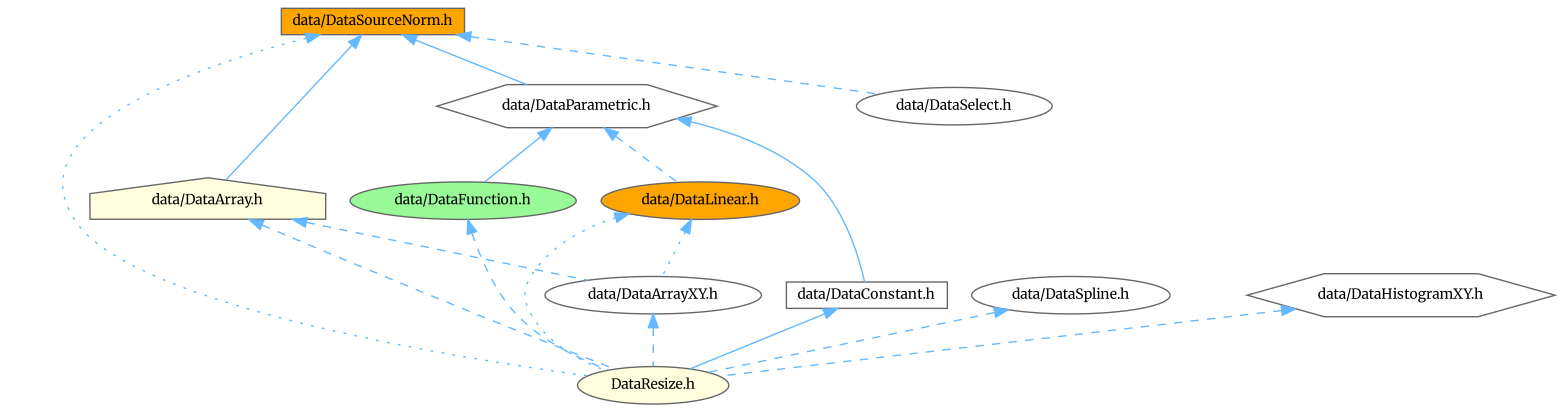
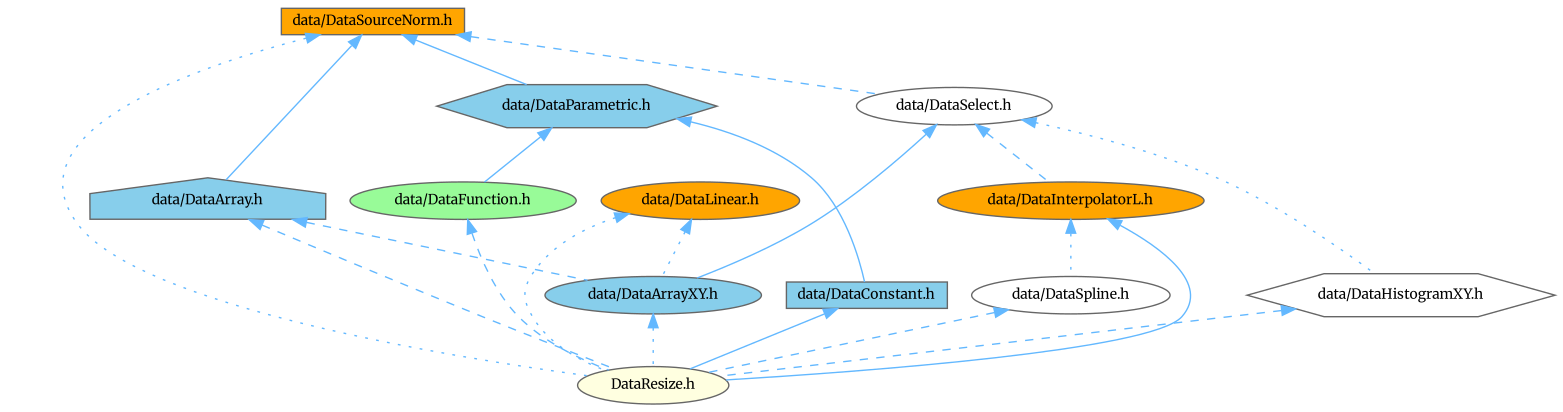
(577, 106) -> (577, 106)
(647, 159) -> none
none -> (1215, 177)
(208, 201) -> (208, 201)
none -> (1071, 201)
none -> (819, 219)
(653, 295) -> (653, 295)
(867, 295) -> (867, 295)
(653, 347) -> (653, 347)
